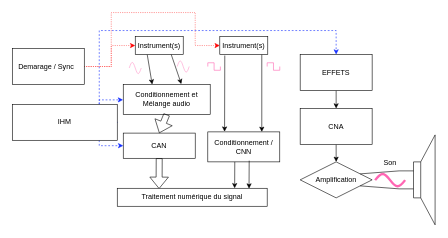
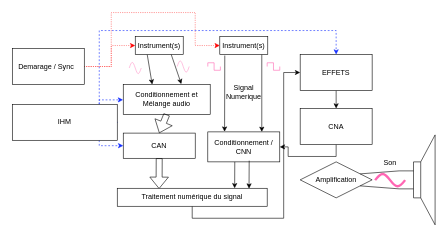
none -> (289, 72)
none -> (244, 92)
(336, 156) -> (312, 156)
